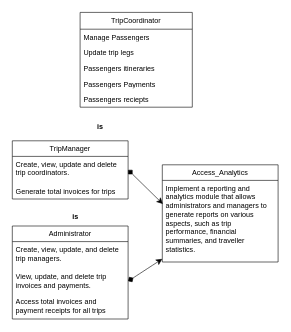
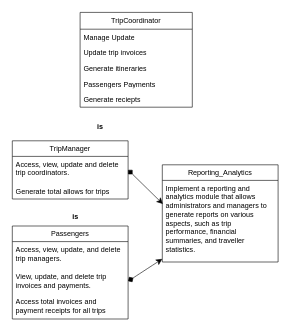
(117, 38) -> (109, 38)
(112, 53) -> (119, 53)
(124, 69) -> (120, 69)
(120, 100) -> (116, 100)
(71, 169) -> (71, 169)
(220, 173) -> (220, 173)
(71, 196) -> (71, 196)
(70, 234) -> (70, 234)
(71, 254) -> (71, 254)
